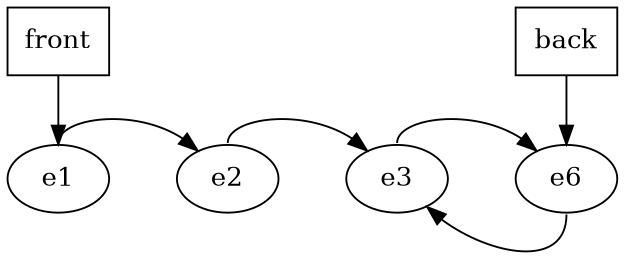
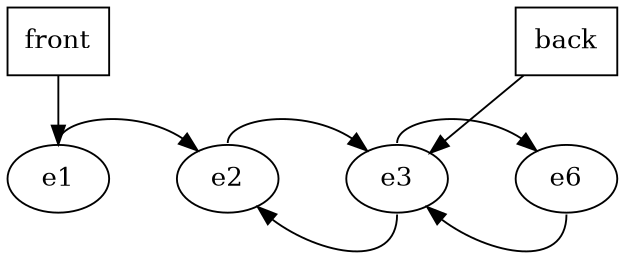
(566, 101) -> (484, 108)
none -> (342, 250)
